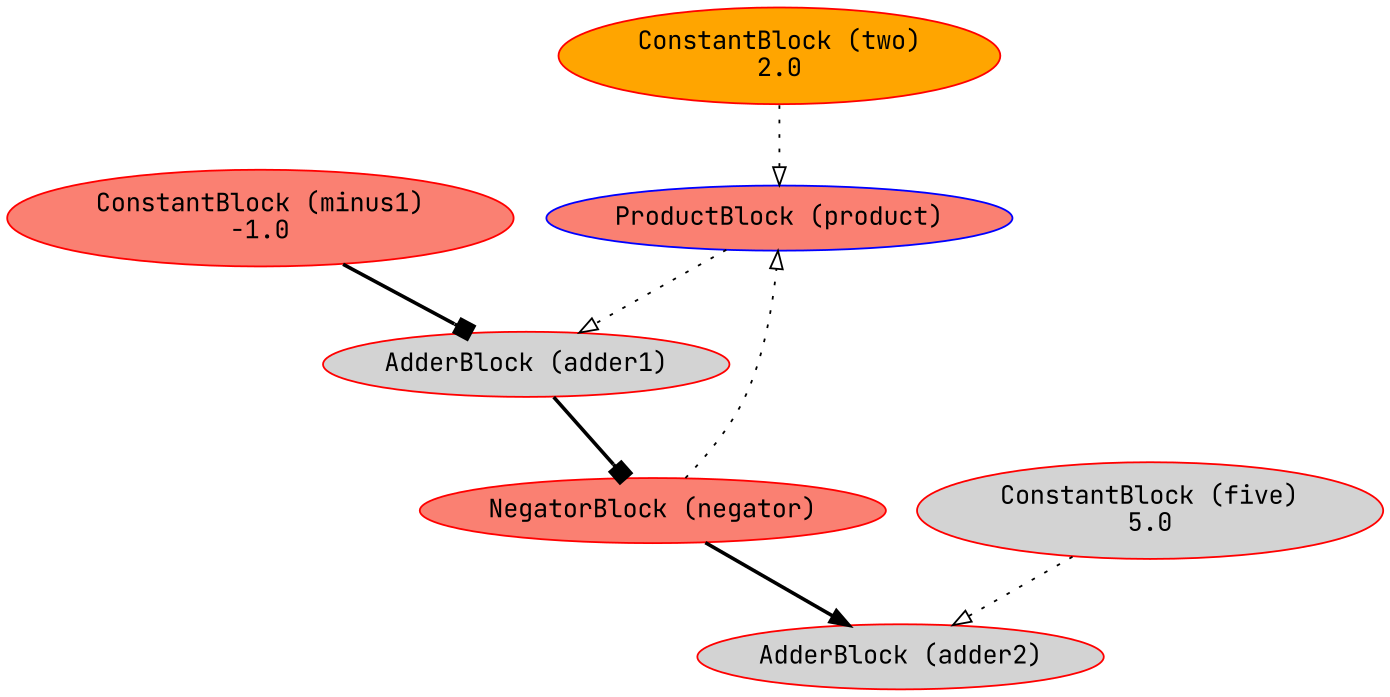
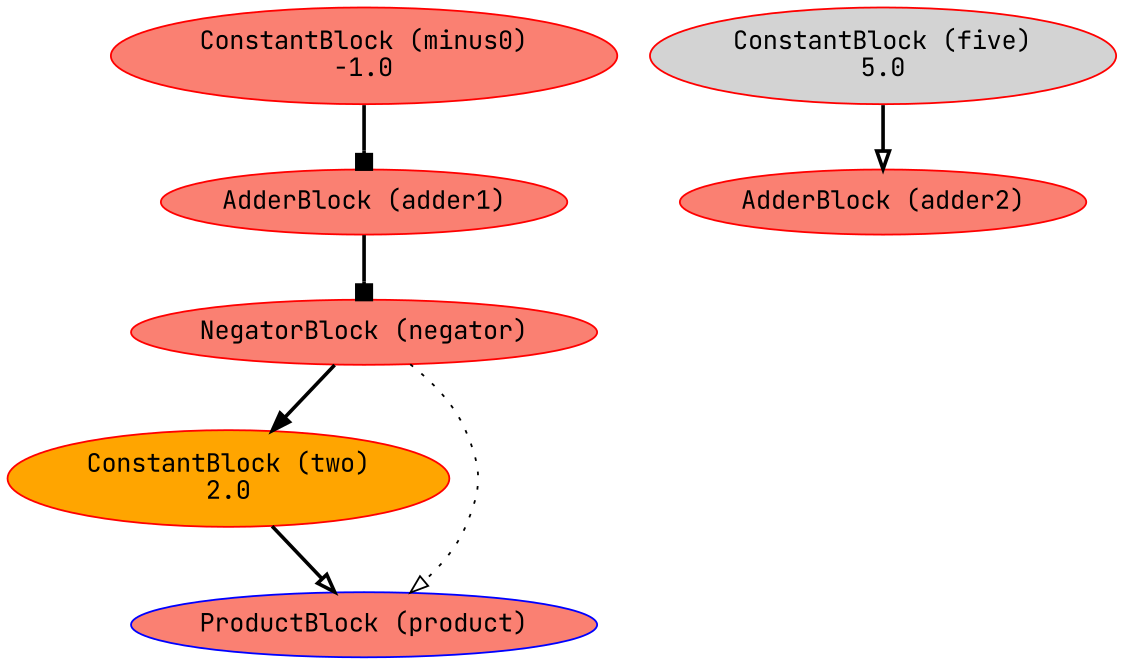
(779, 136) -> (297, 552)
(260, 218) -> (364, 56)
(661, 287) -> none
(526, 364) -> (364, 202)
(769, 579) -> (310, 391)
(1021, 586) -> (883, 128)
(901, 657) -> (883, 202)
